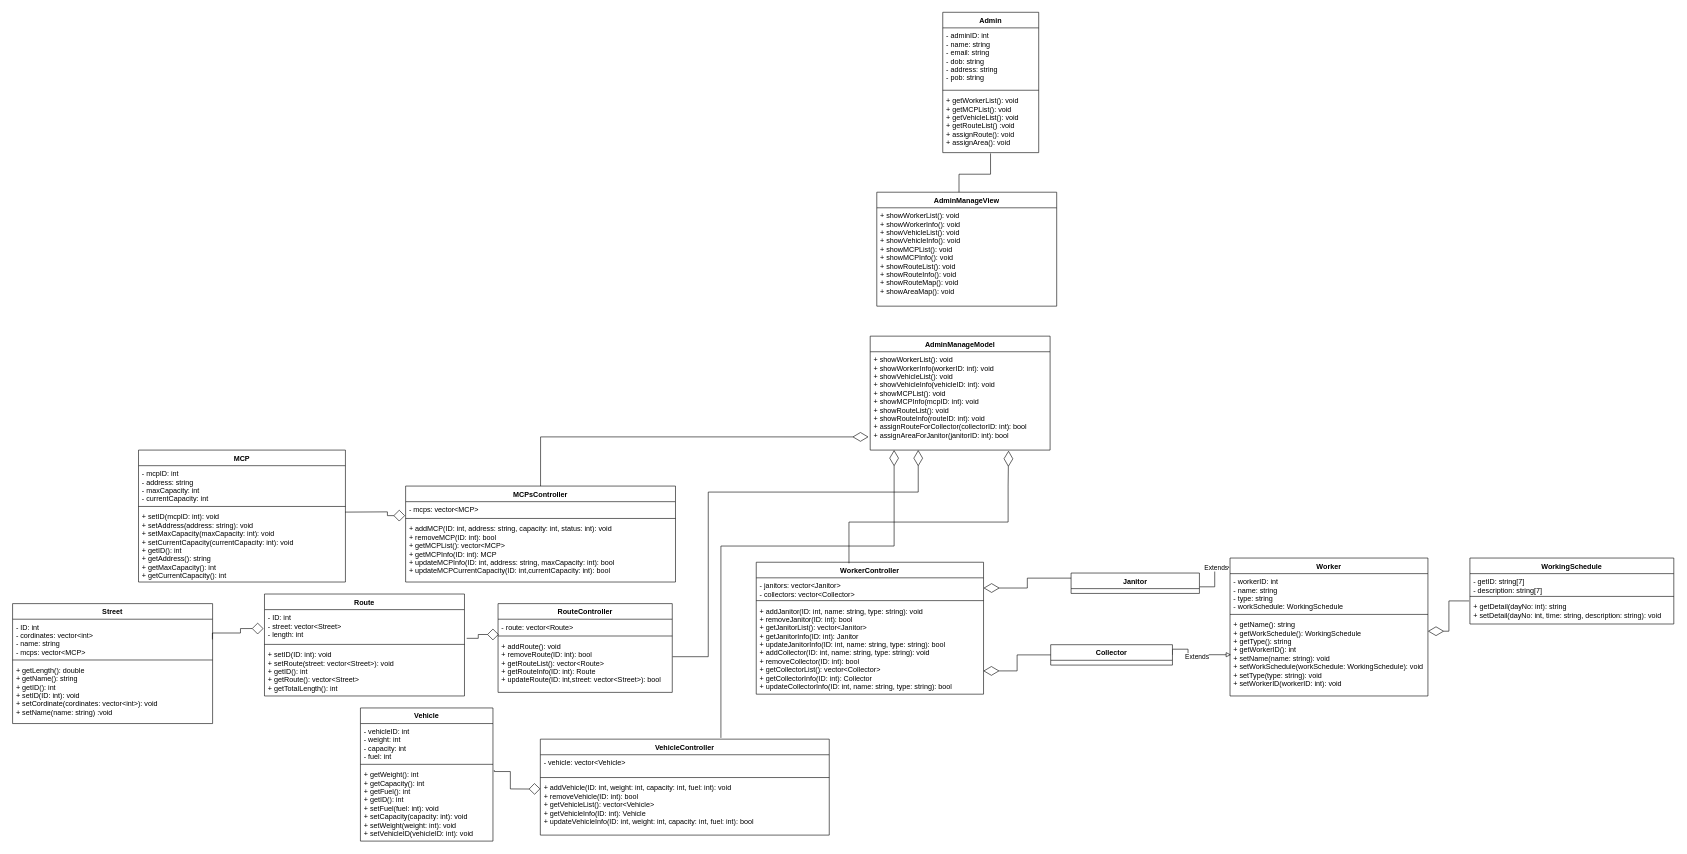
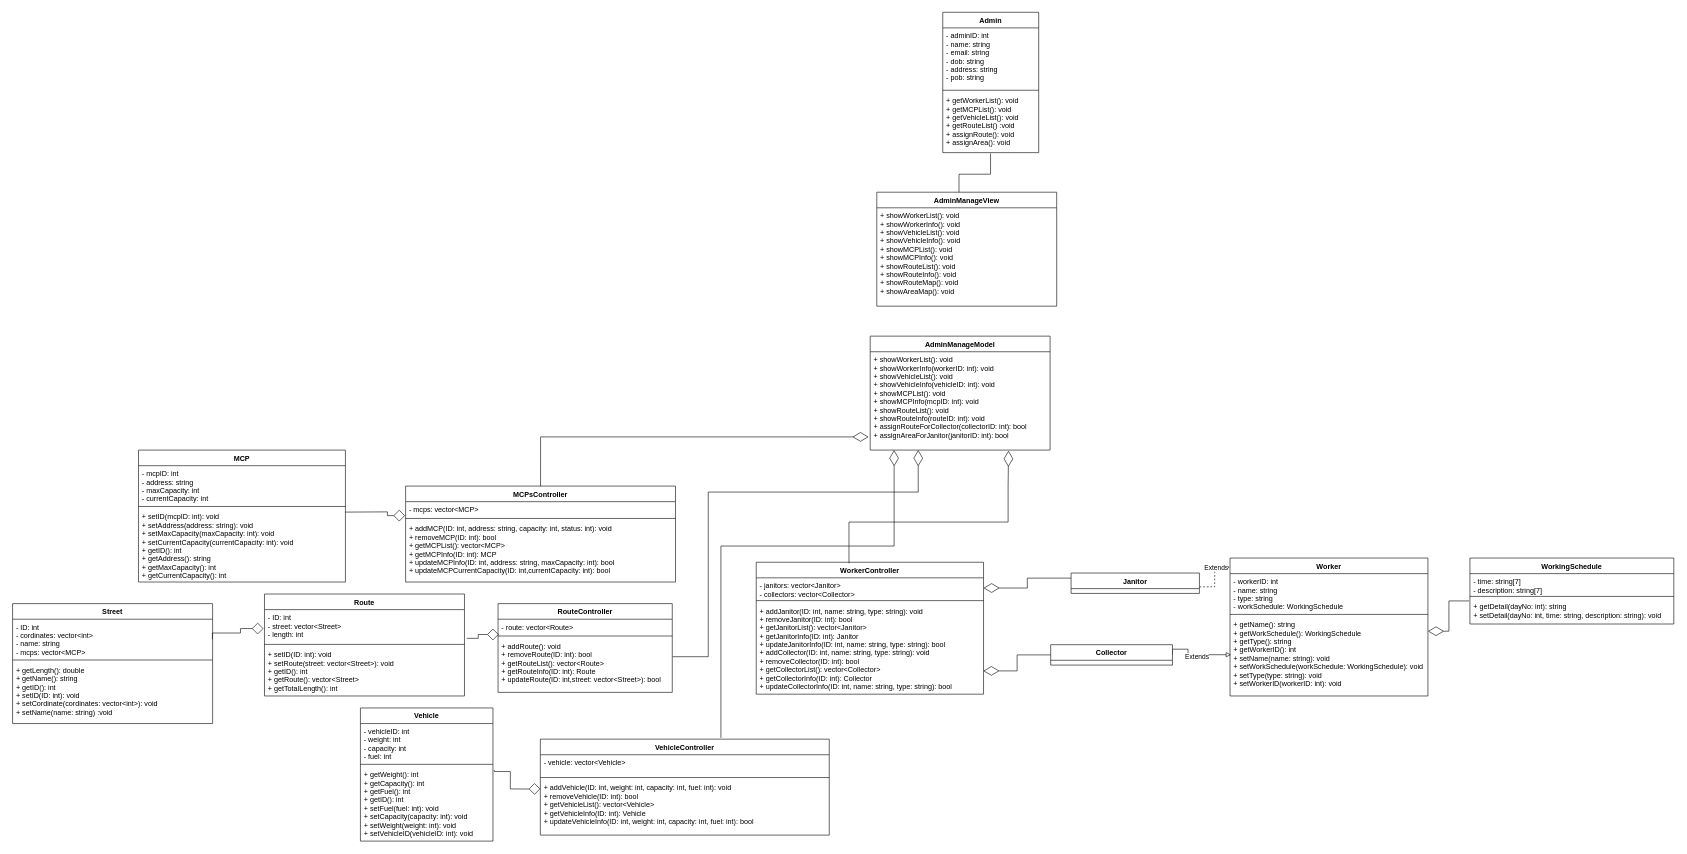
(1506, 582) -> (1503, 582)
(1215, 587) -> (1215, 587)
